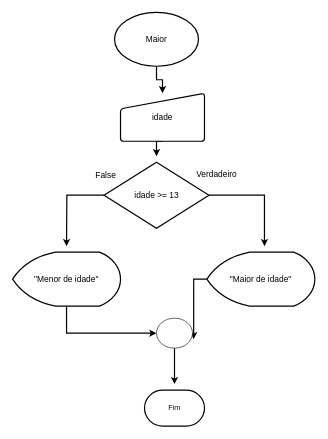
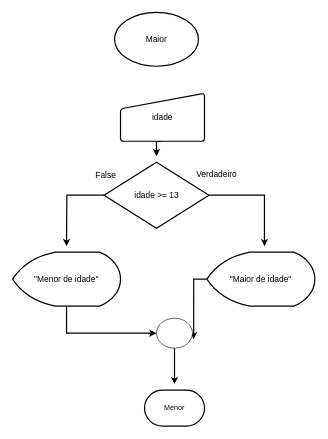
(156, 80) -> none
(174, 408) -> (174, 408)
